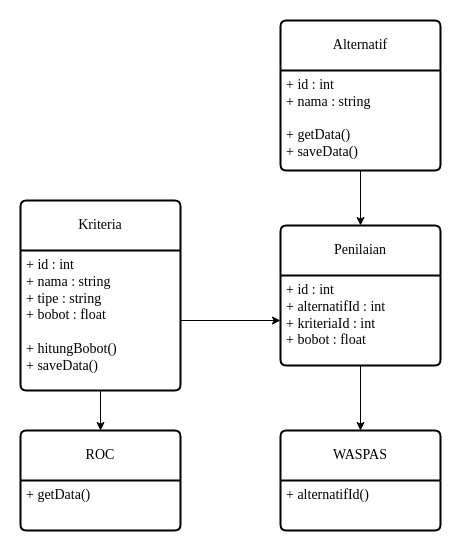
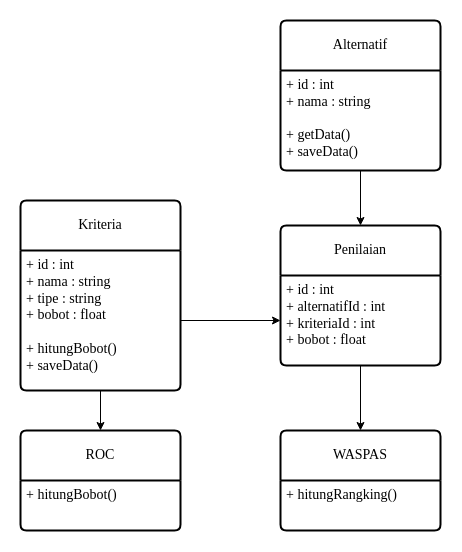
(68, 496) -> (82, 496)
(344, 496) -> (352, 496)
